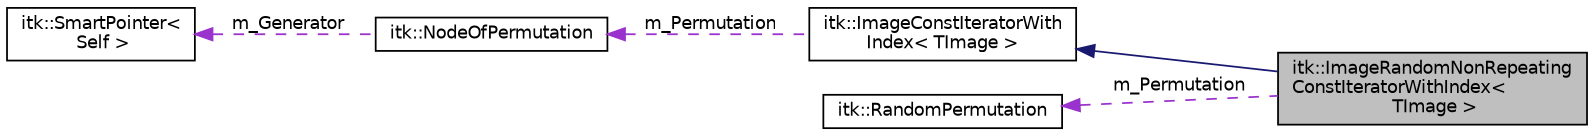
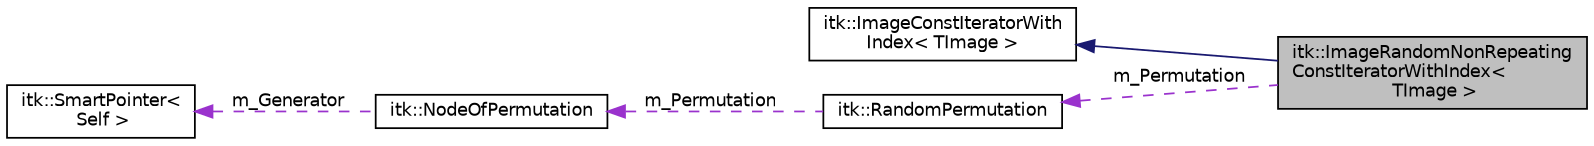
(717, 34) -> (724, 111)
